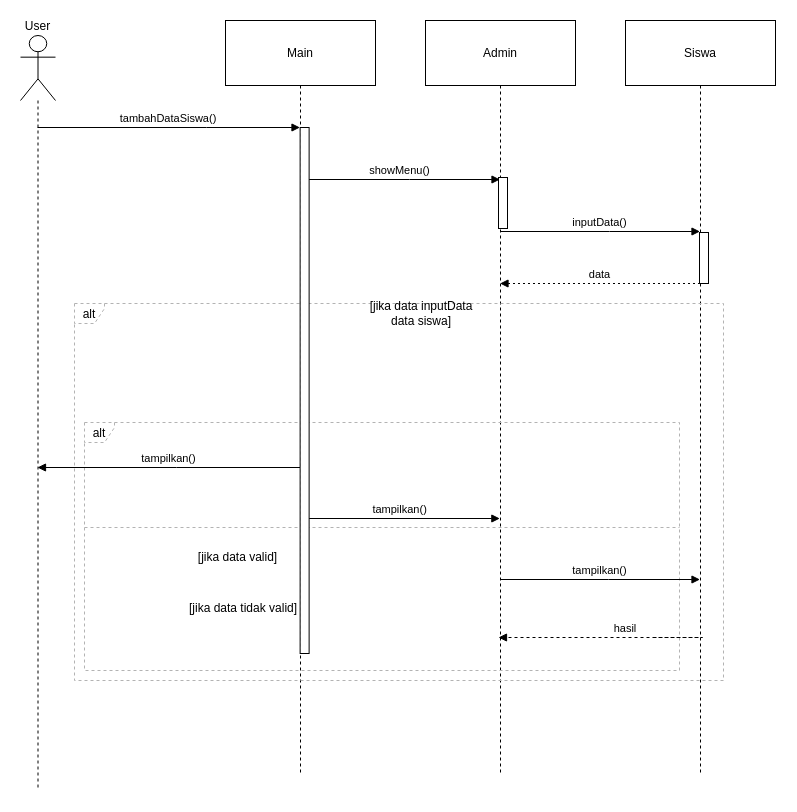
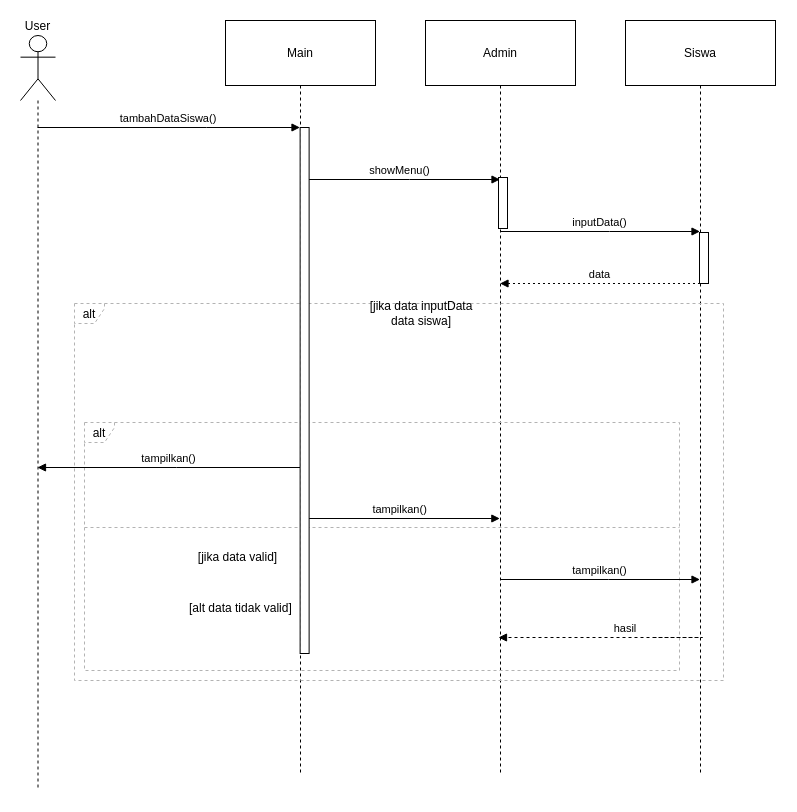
(245, 616) -> (245, 616)
